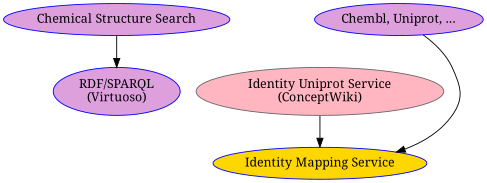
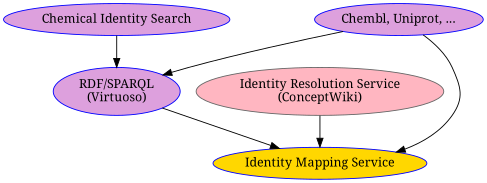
(117, 20) -> (117, 20)
none -> (257, 50)
(320, 91) -> (320, 91)
none -> (217, 127)
